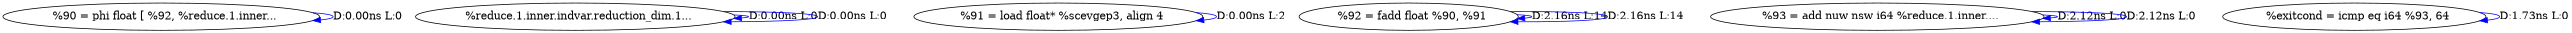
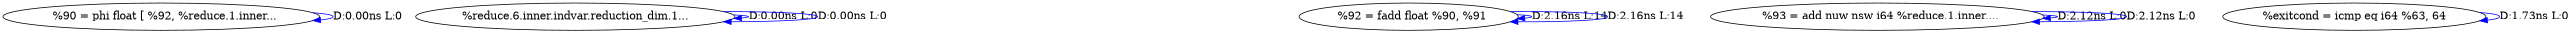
(575, 17) -> (575, 17)
(1058, 17) -> none
(2354, 17) -> (2354, 17)
